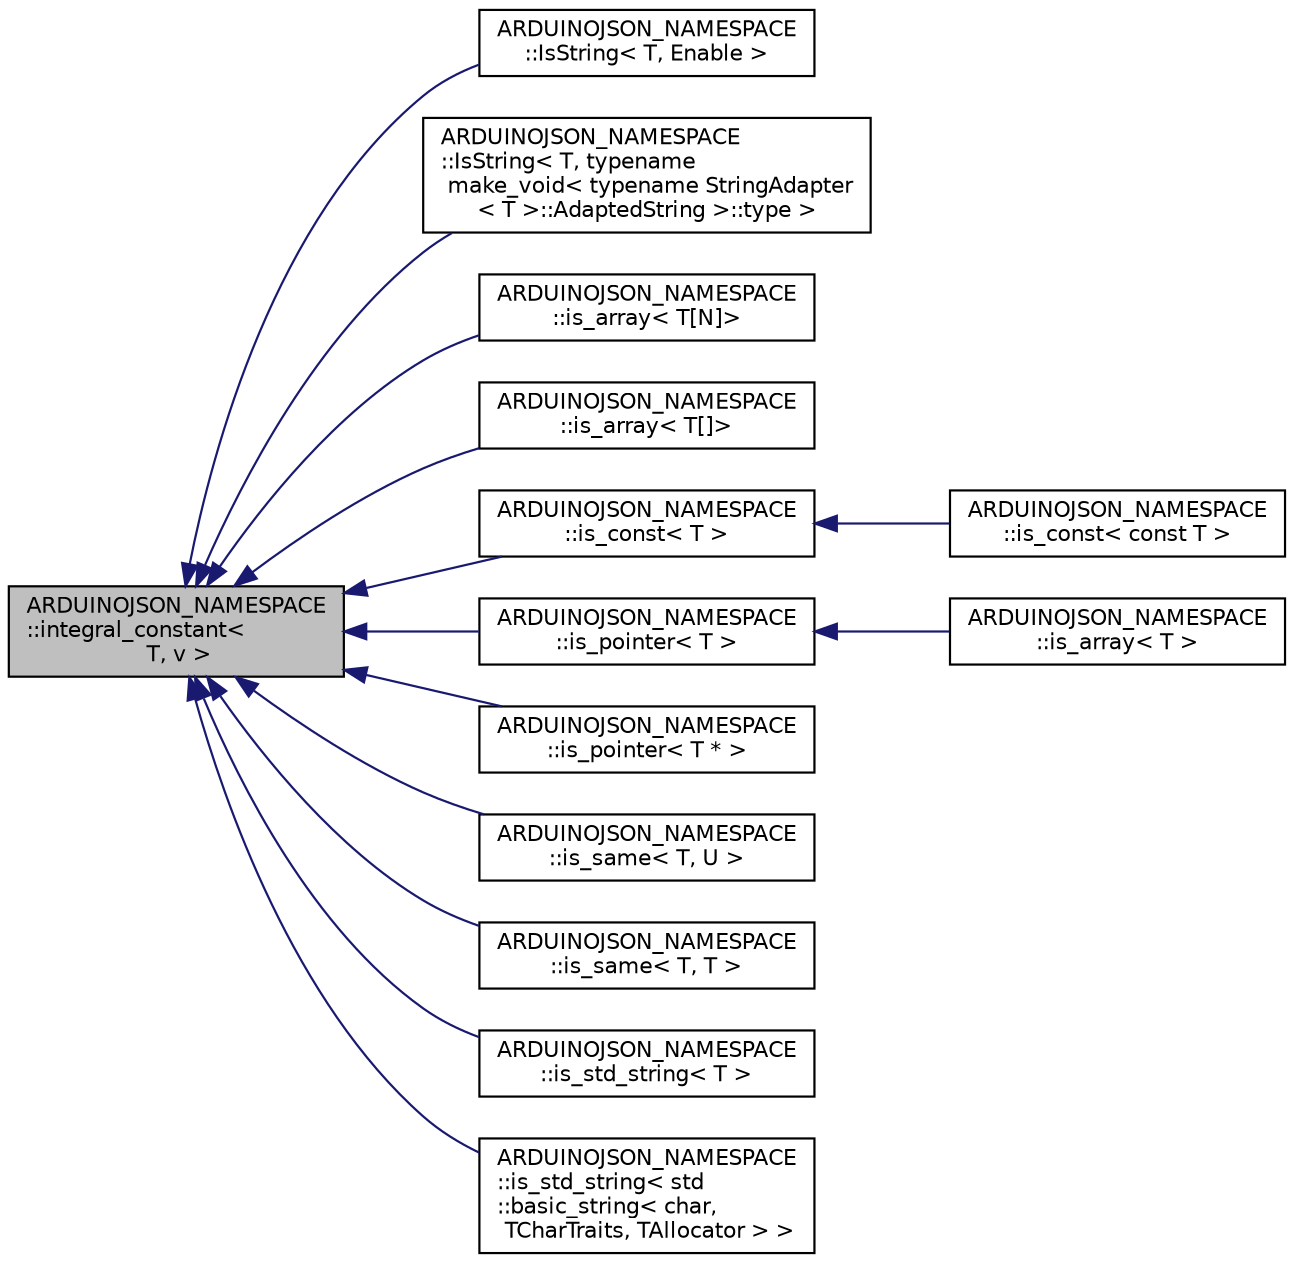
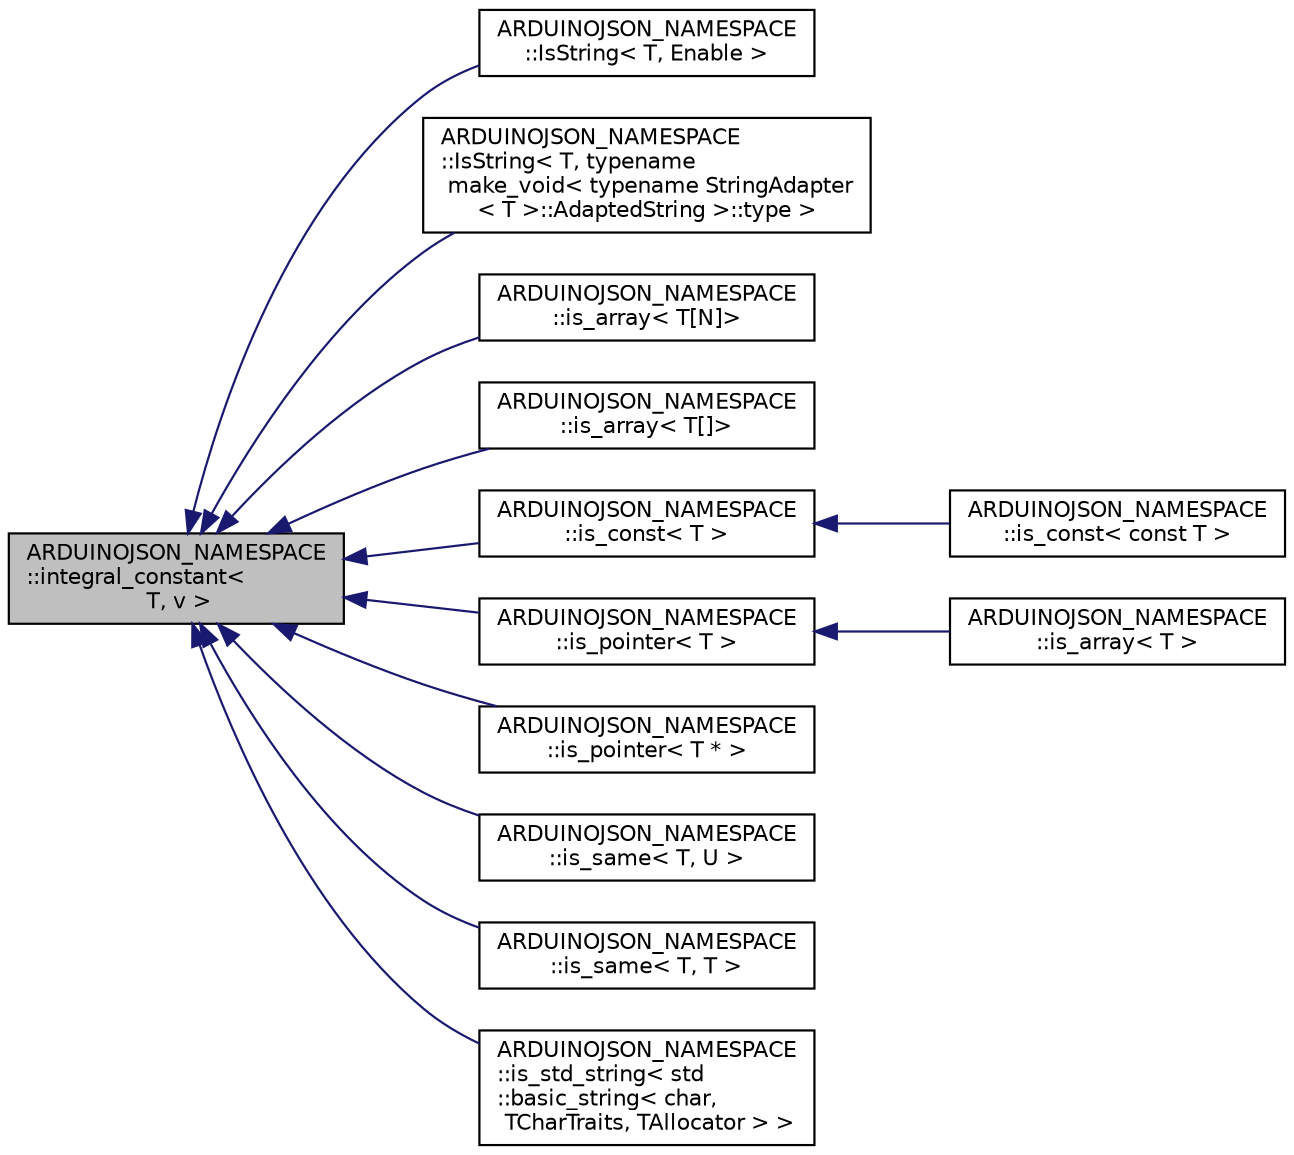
(647, 1064) -> none
